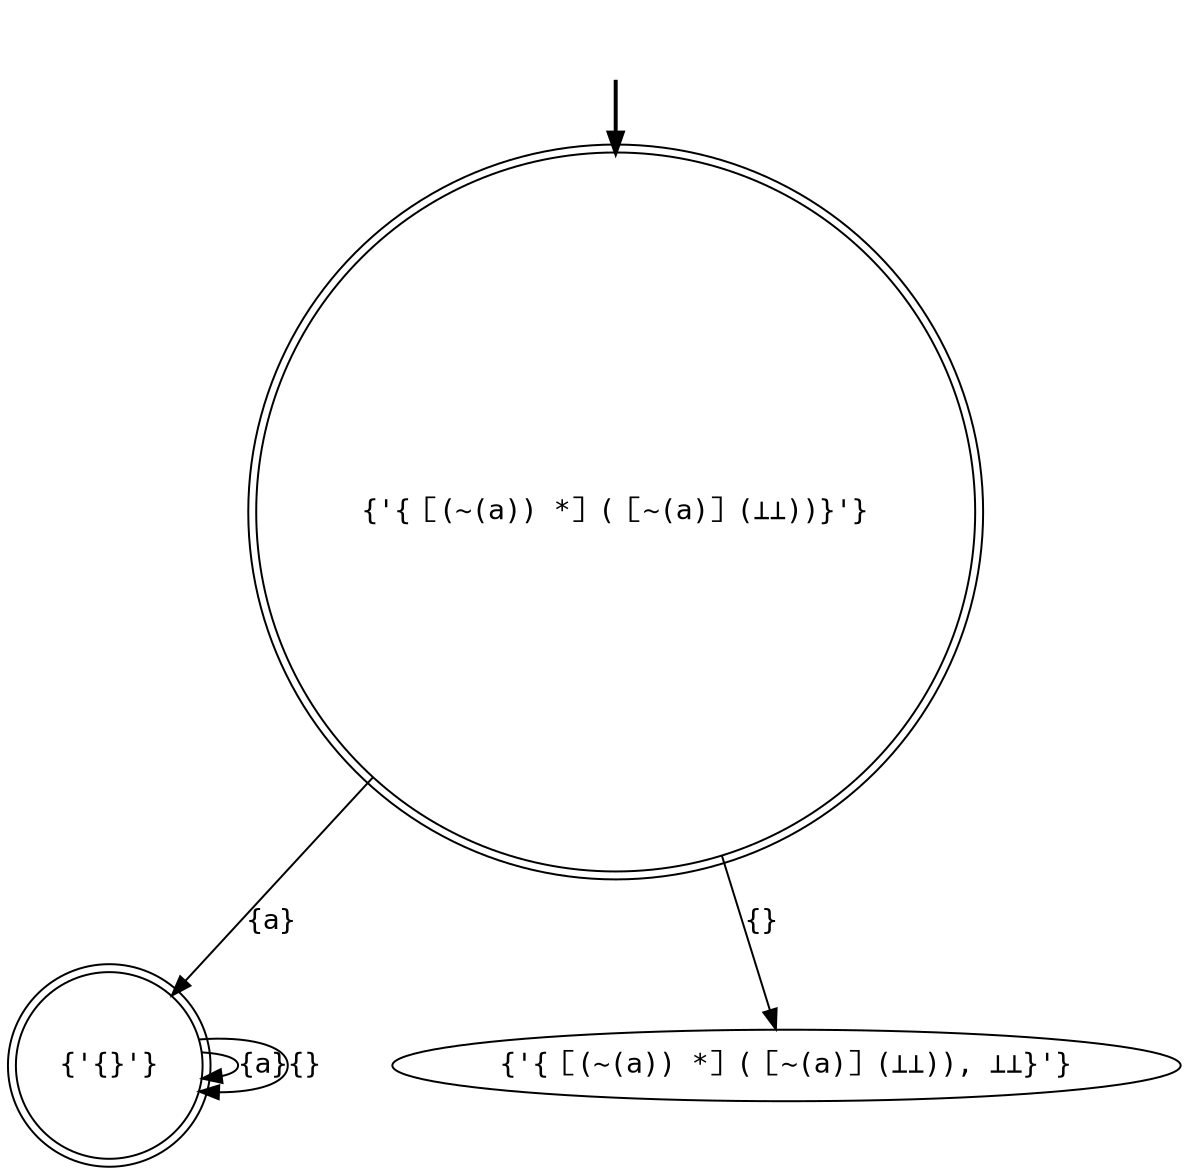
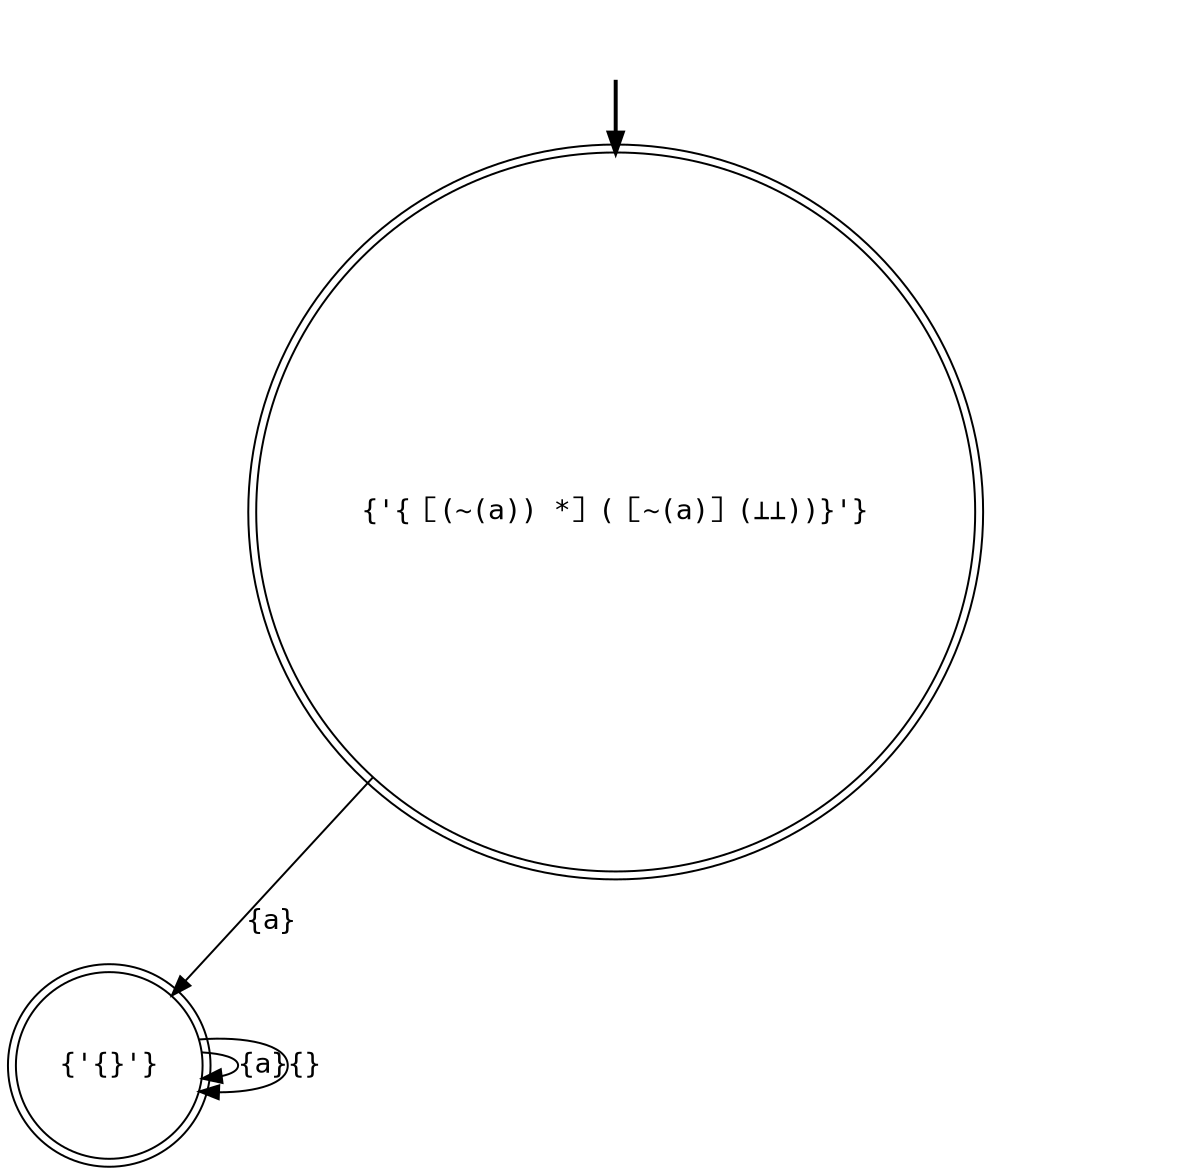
(786, 1065) -> none
